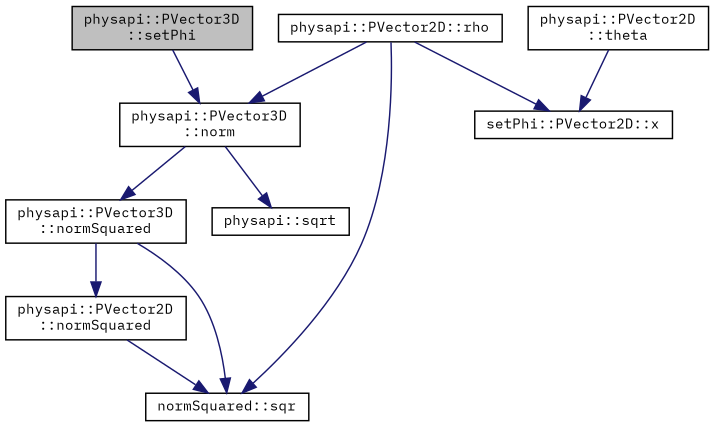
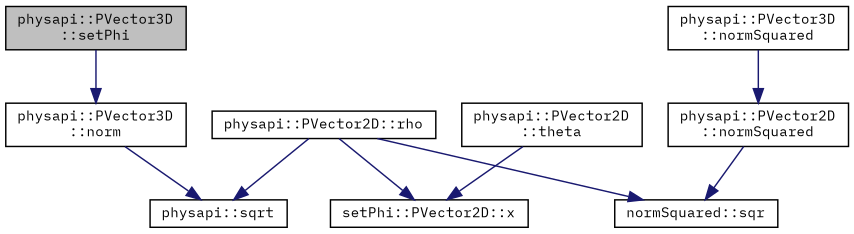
(314, 69) -> (277, 165)
(159, 168) -> none
(200, 299) -> none
